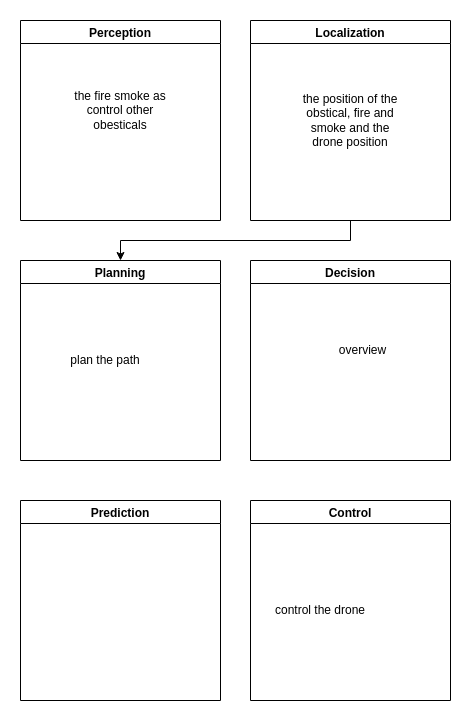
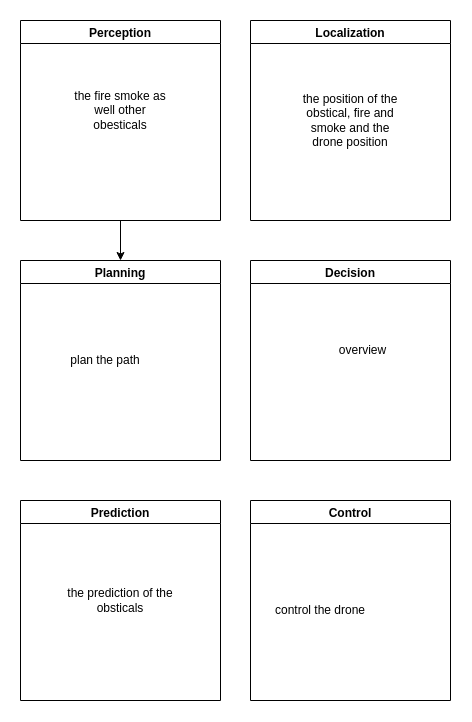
(121, 111) -> (121, 111)
none -> (121, 230)
(246, 241) -> none
none -> (121, 601)
